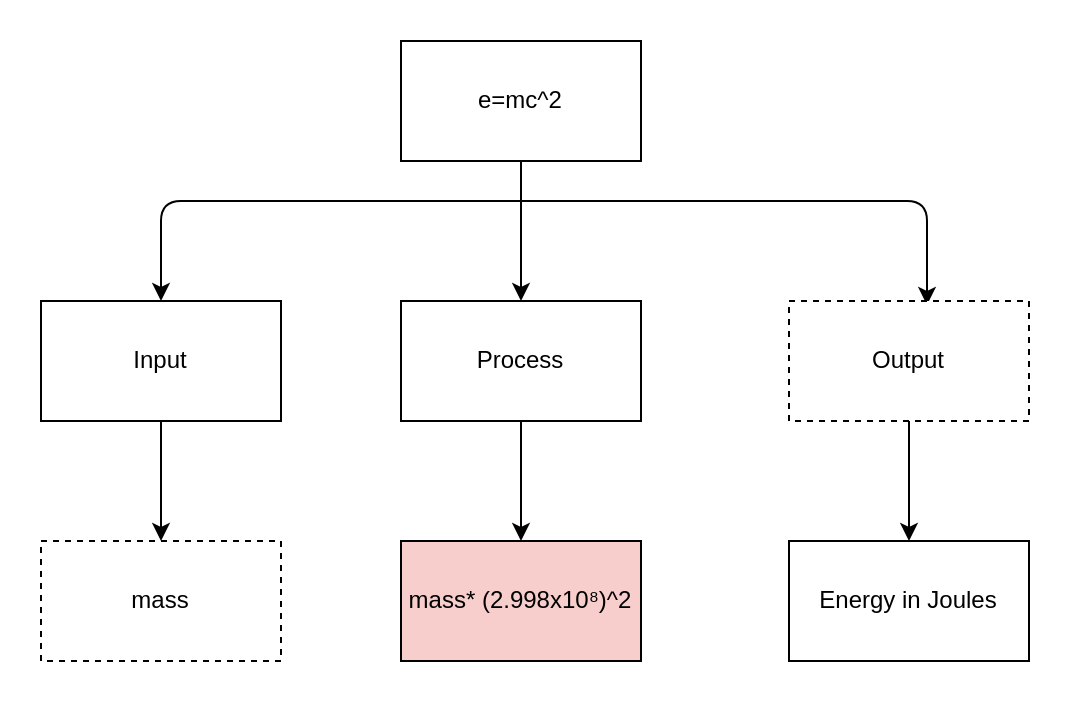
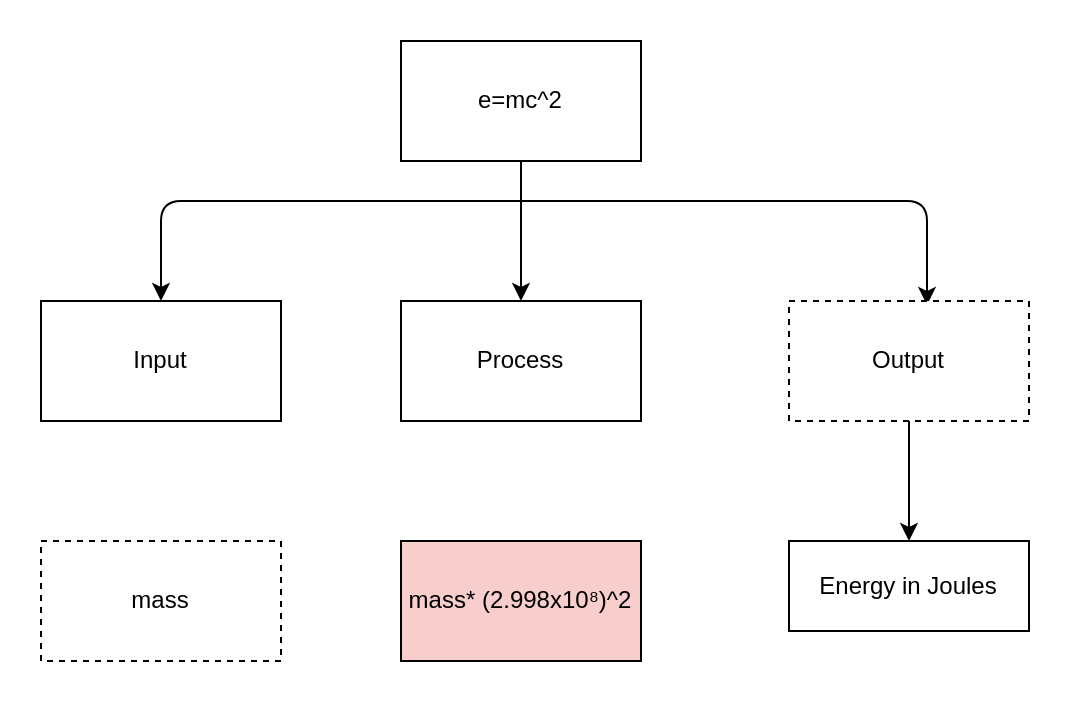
(161, 474) -> none
(521, 474) -> none
(909, 601) -> (909, 586)
